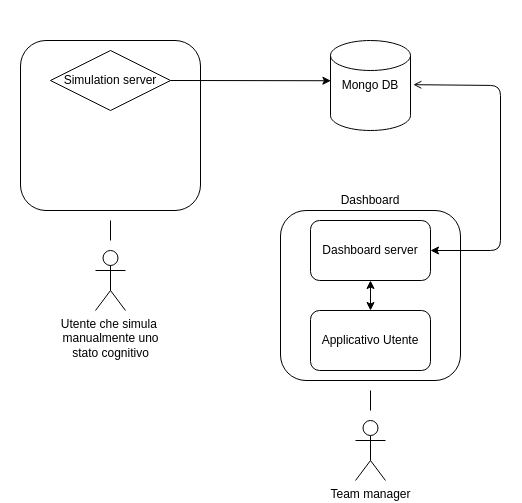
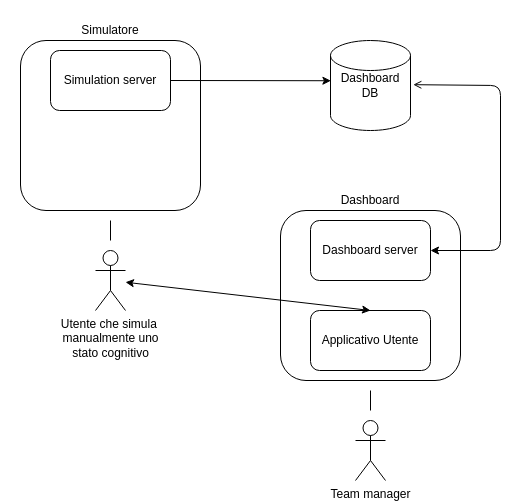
none -> (111, 31)
(111, 81) -> (111, 81)
(371, 86) -> (371, 86)
(371, 296) -> (248, 296)
